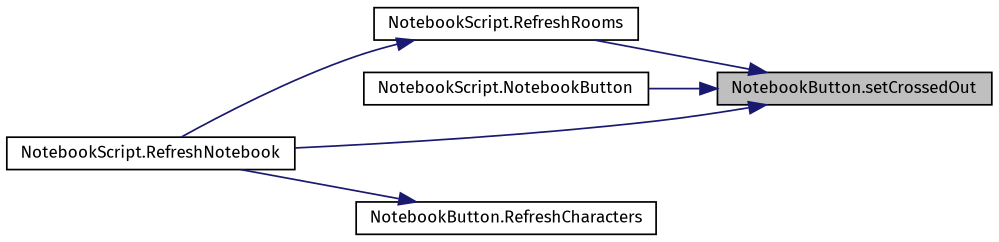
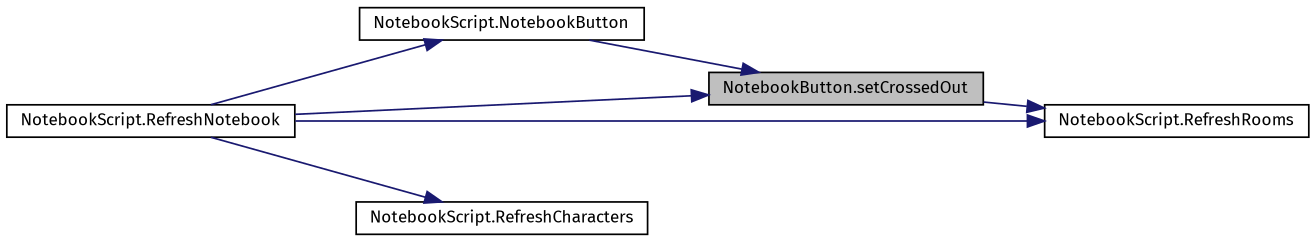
(672, 55) -> (1005, 104)
none -> (318, 75)
(506, 218) -> (502, 218)
